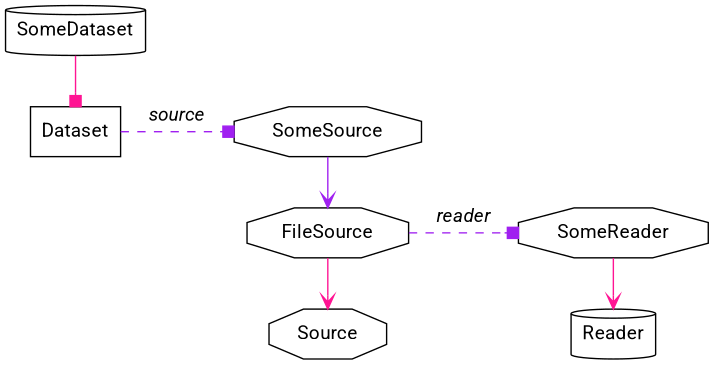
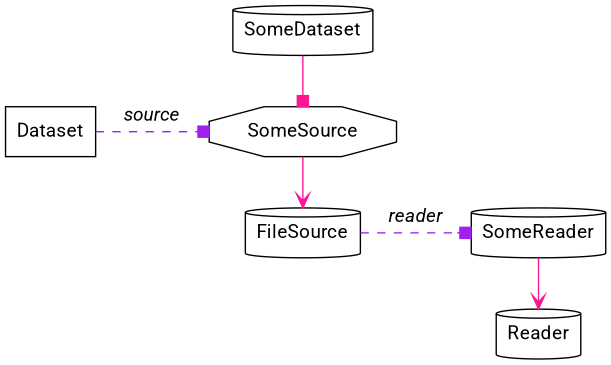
(76, 74) -> (303, 74)
(328, 175) -> (303, 175)
(328, 233) -> (303, 233)
(613, 233) -> (539, 233)
(328, 334) -> none
